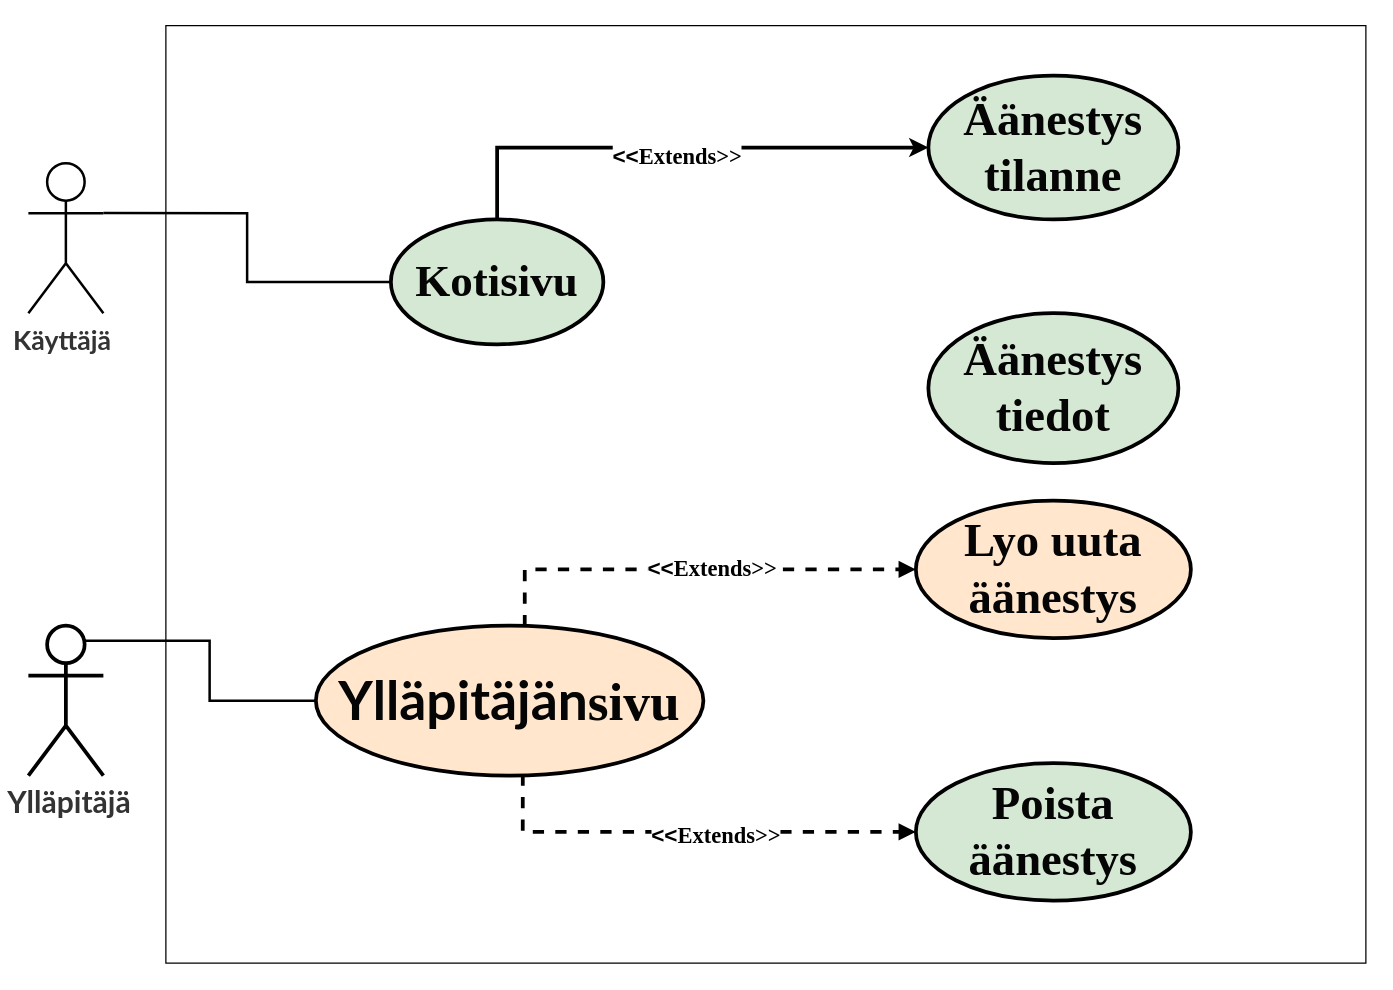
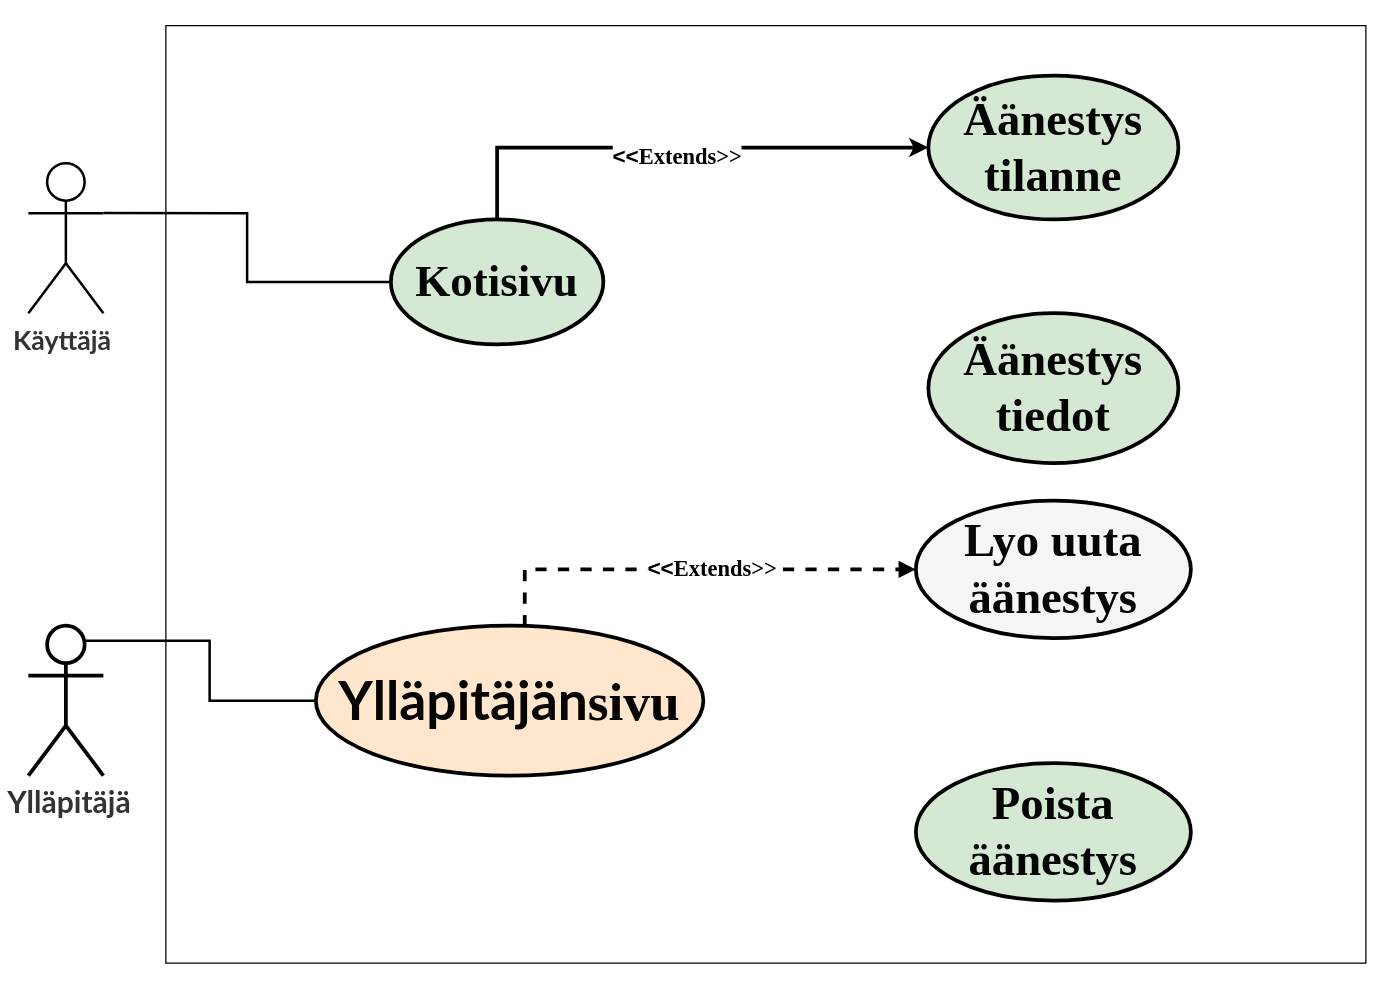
(1053, 569) -> (1053, 569)
(718, 832) -> none
